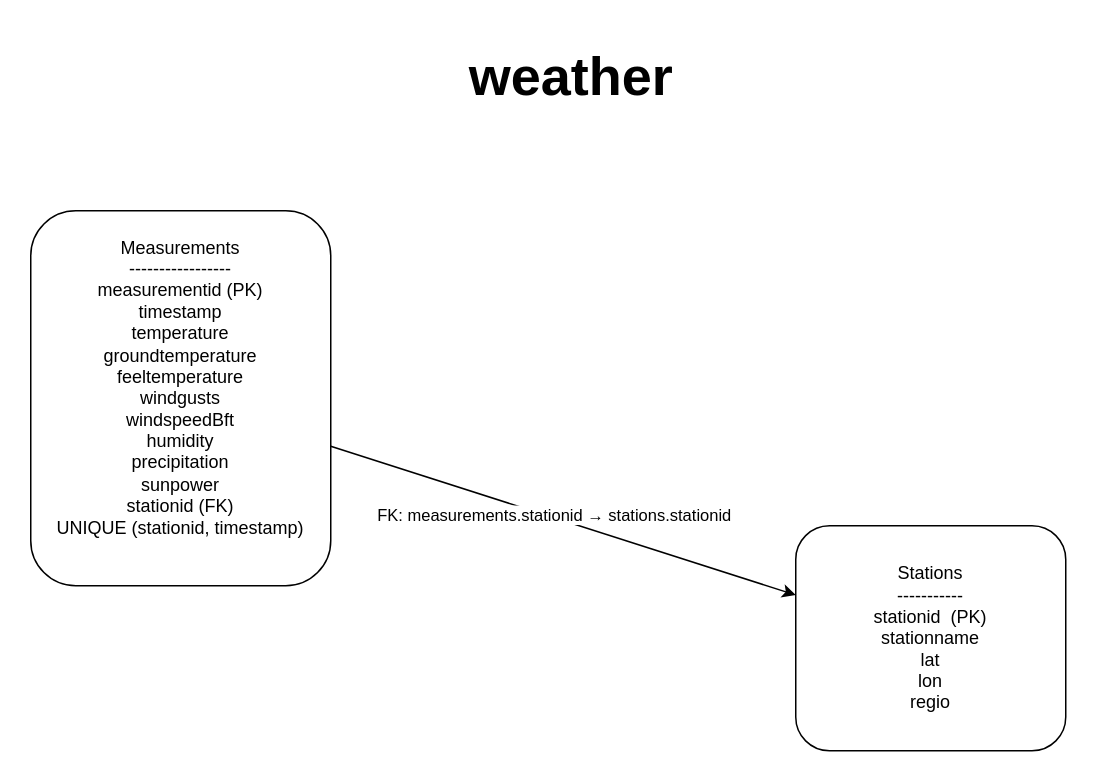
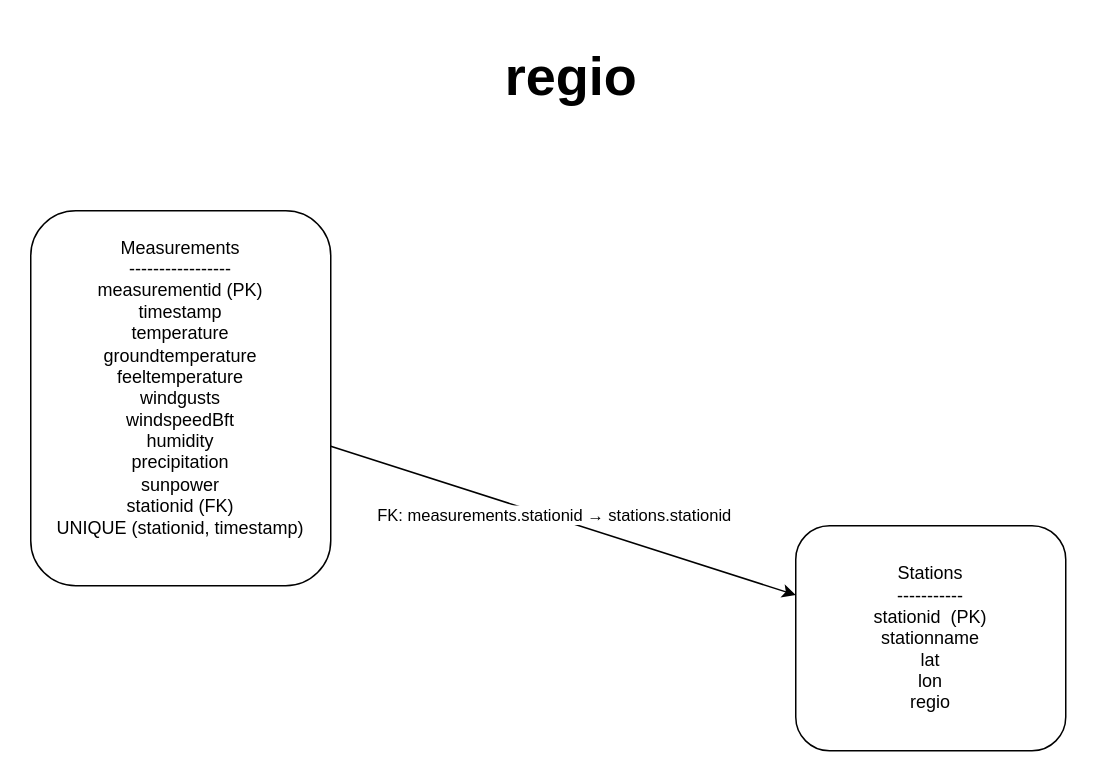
(572, 76) -> (572, 76)
